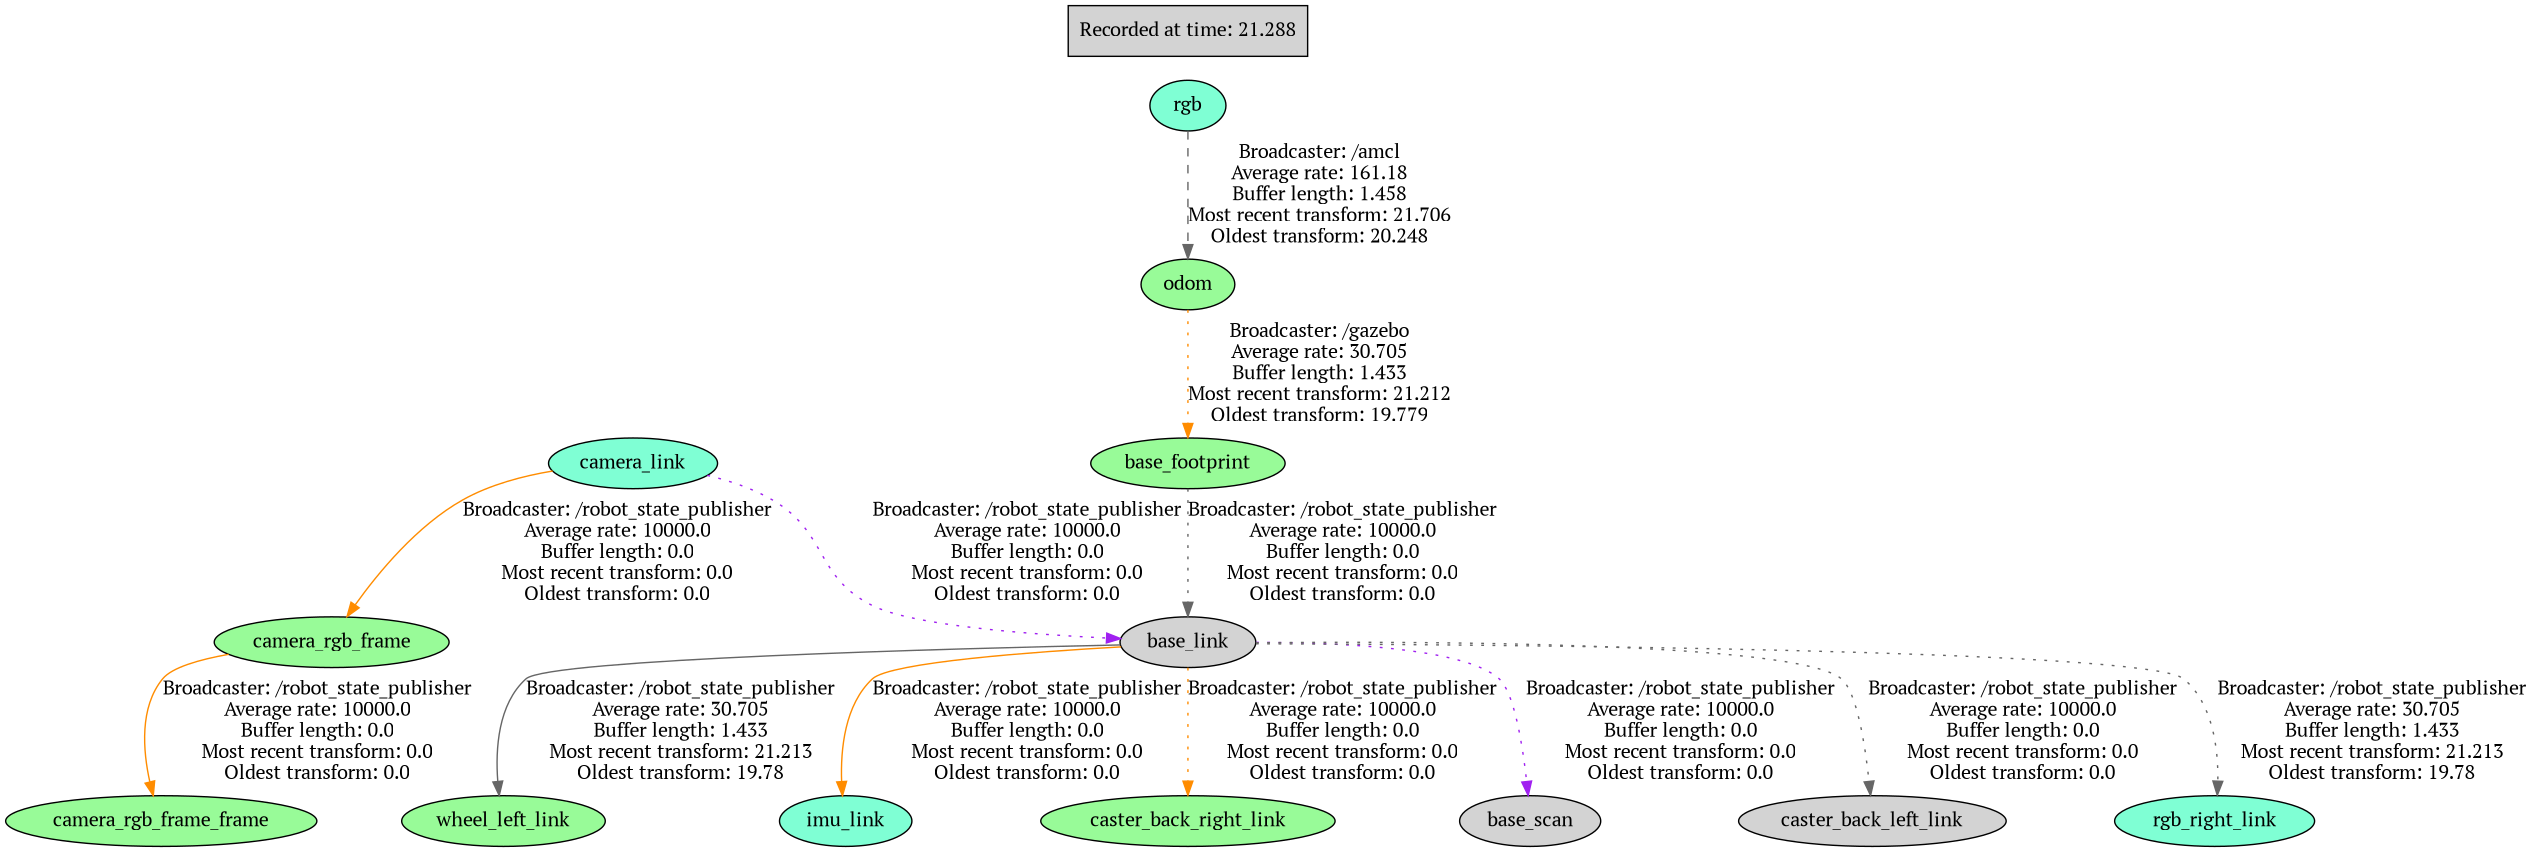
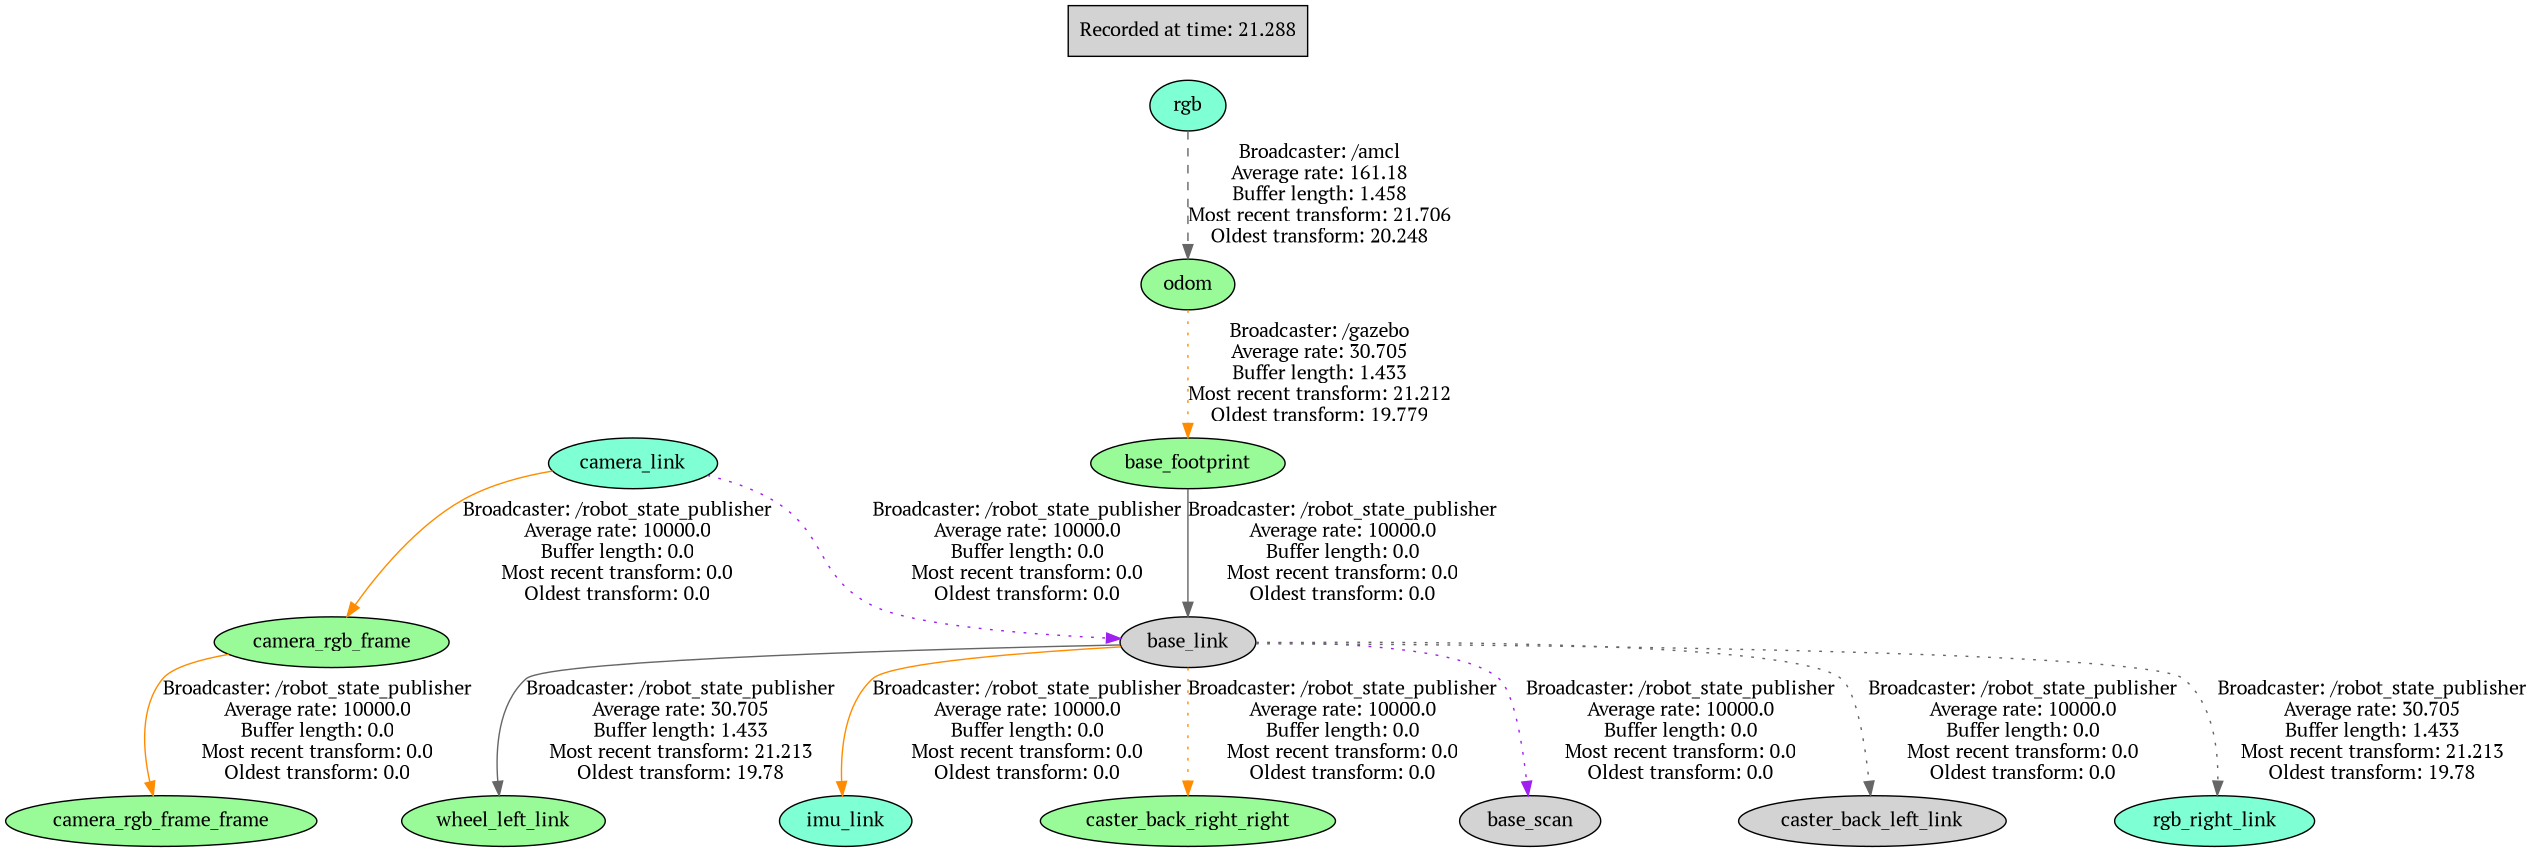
(1188, 546) -> (1188, 546)
(1188, 821) -> (1188, 821)
